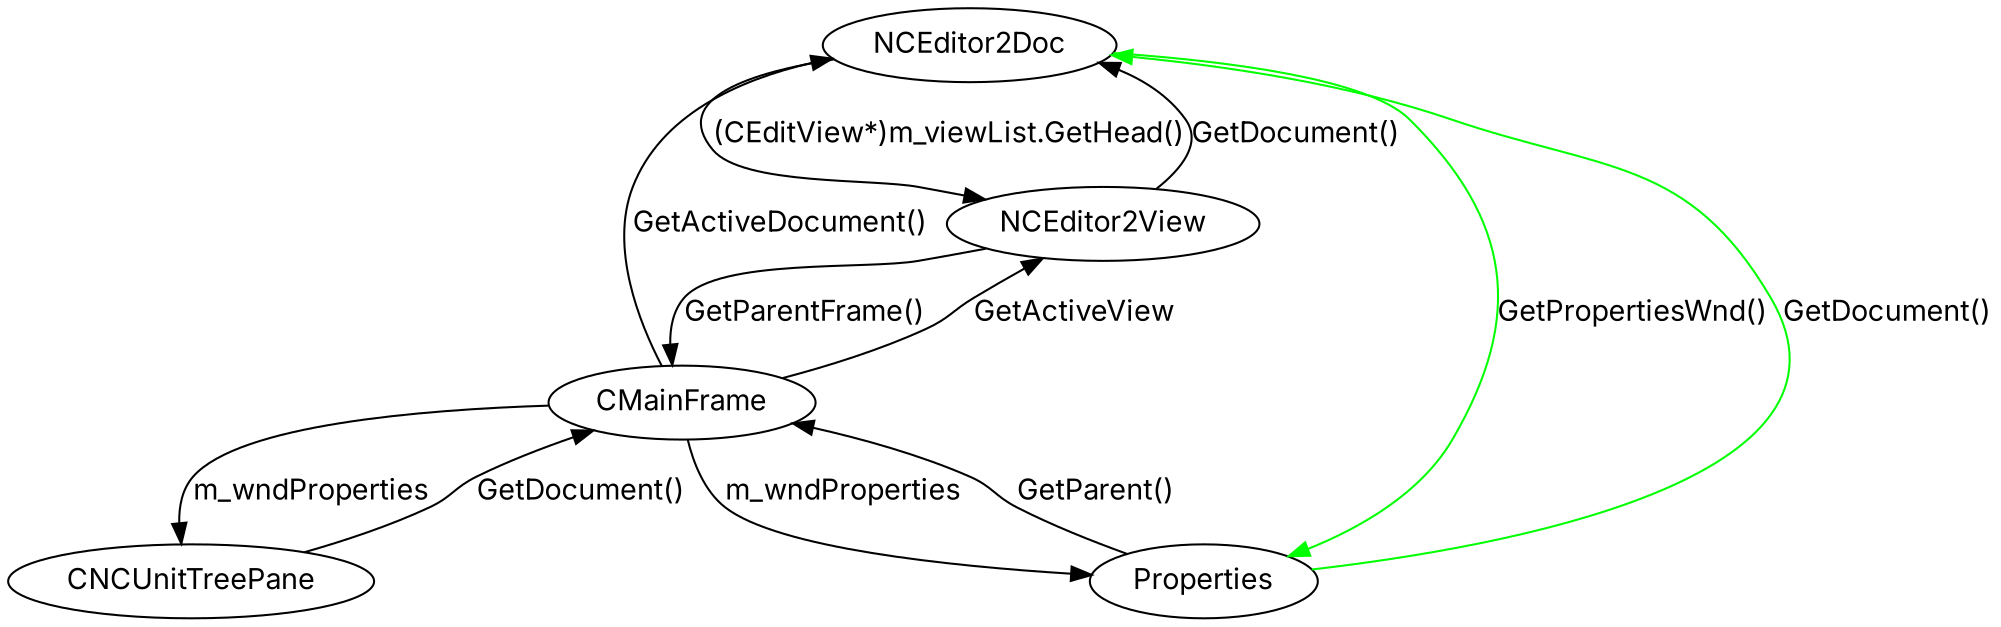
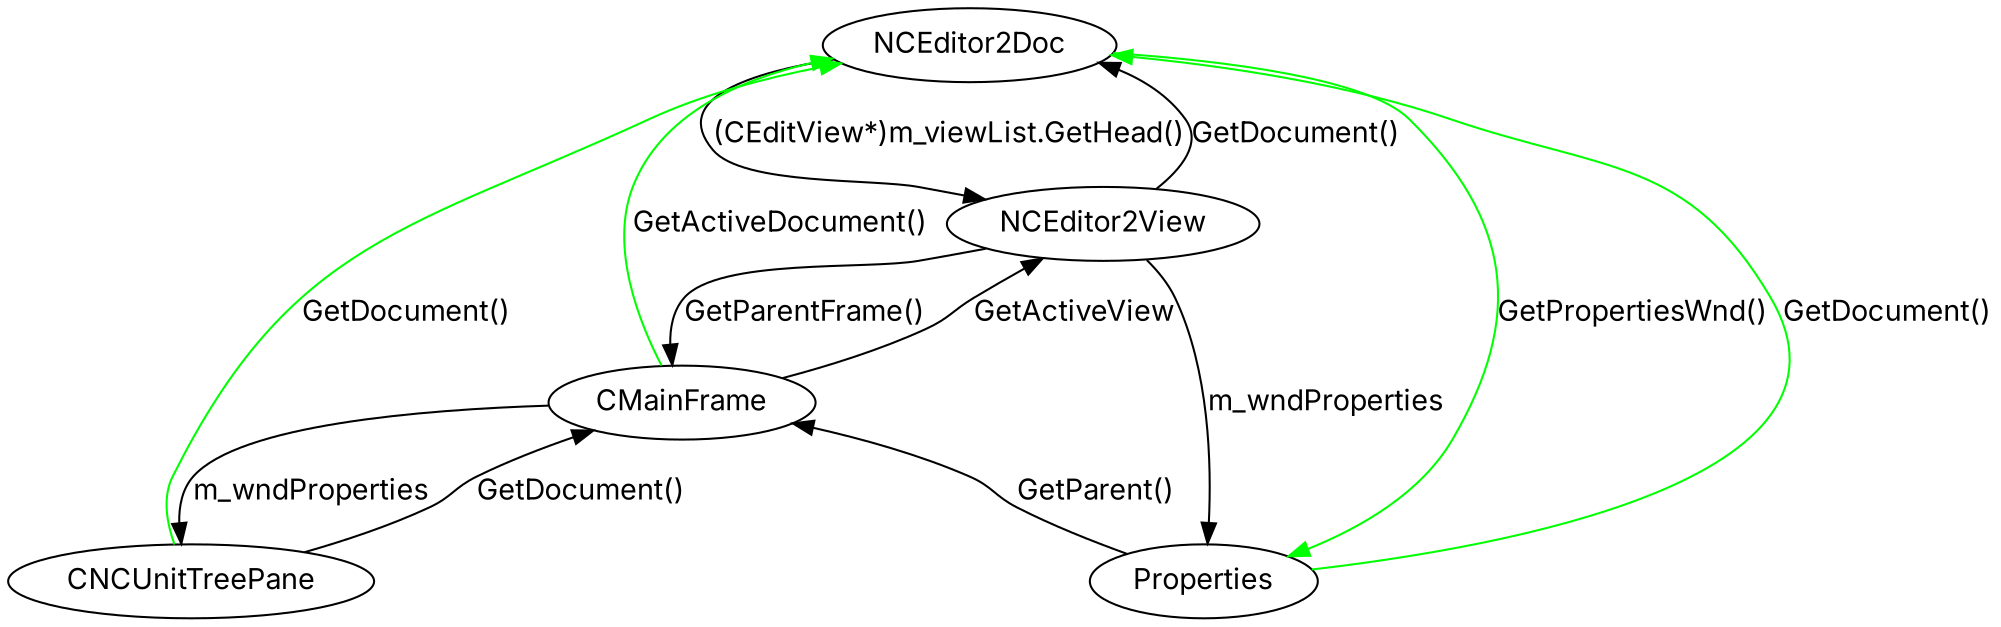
(642, 169) -> (642, 169)
none -> (419, 222)
(855, 550) -> (1201, 385)
